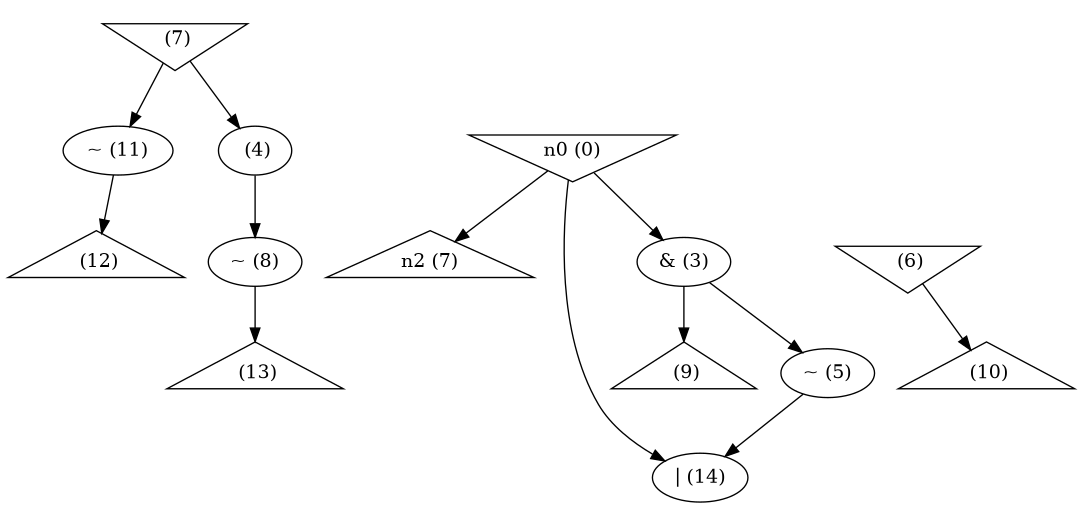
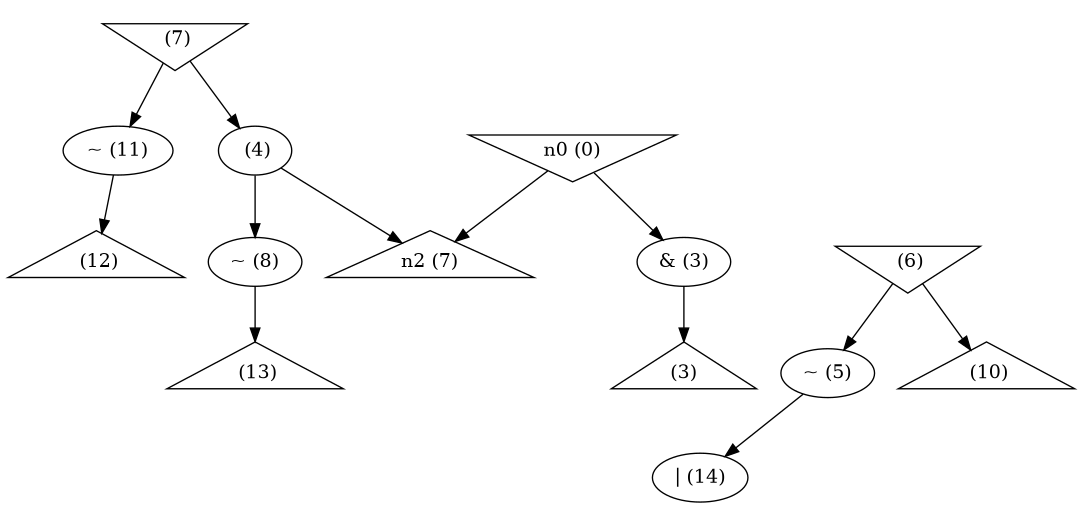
none -> (336, 202)
(750, 313) -> (872, 311)
(572, 331) -> none
(684, 373) -> (684, 373)
